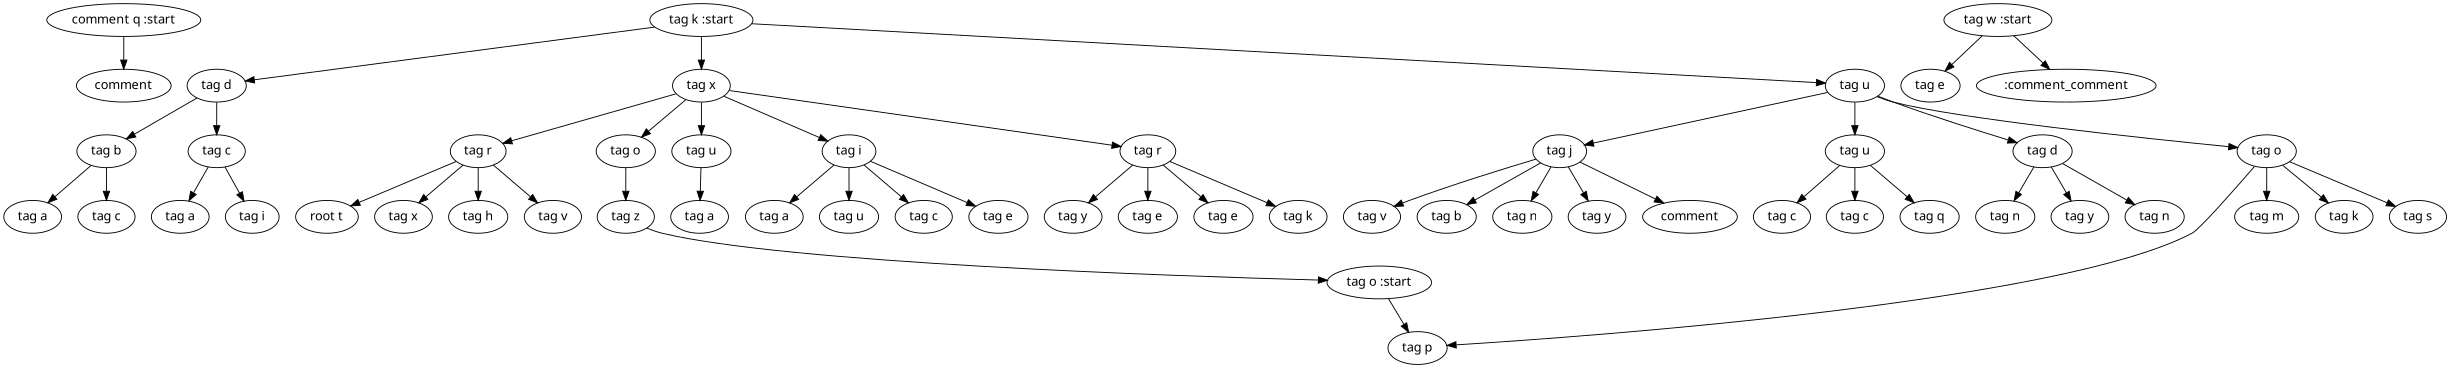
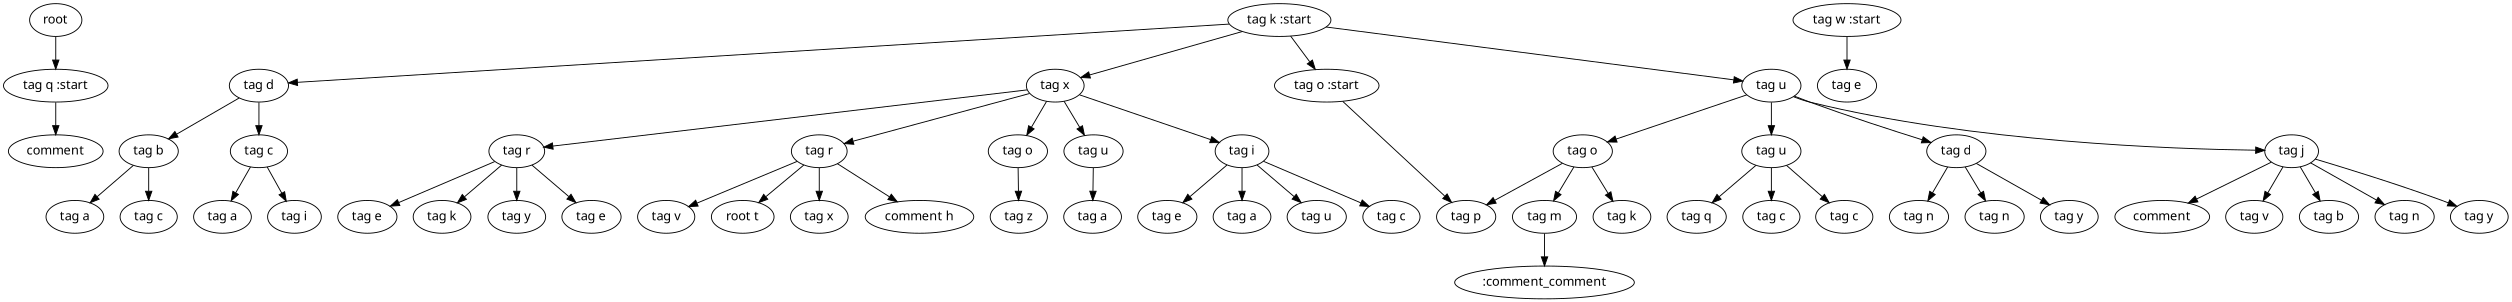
none -> (56, 20)
(124, 20) -> (56, 86)
(2028, 49) -> (1545, 245)
(478, 217) -> (919, 217)
(2418, 217) -> none
(981, 266) -> (1300, 49)
